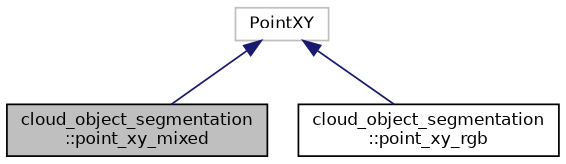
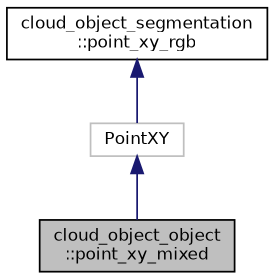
(356, 77) -> (137, 100)
(137, 130) -> (137, 246)
